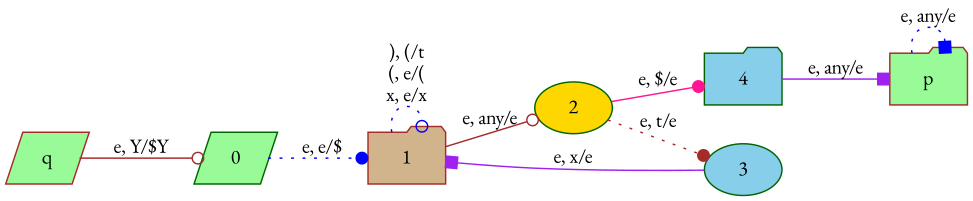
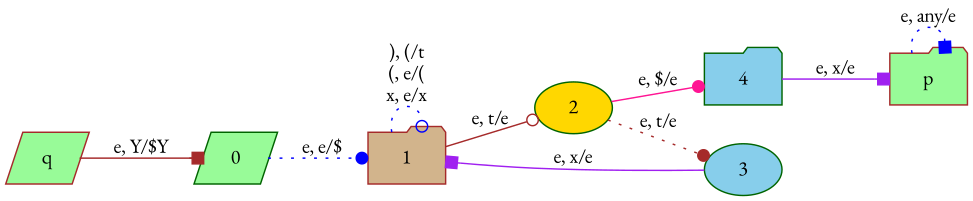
(836, 68) -> (836, 68)
(490, 119) -> (490, 119)
(136, 158) -> (136, 158)
